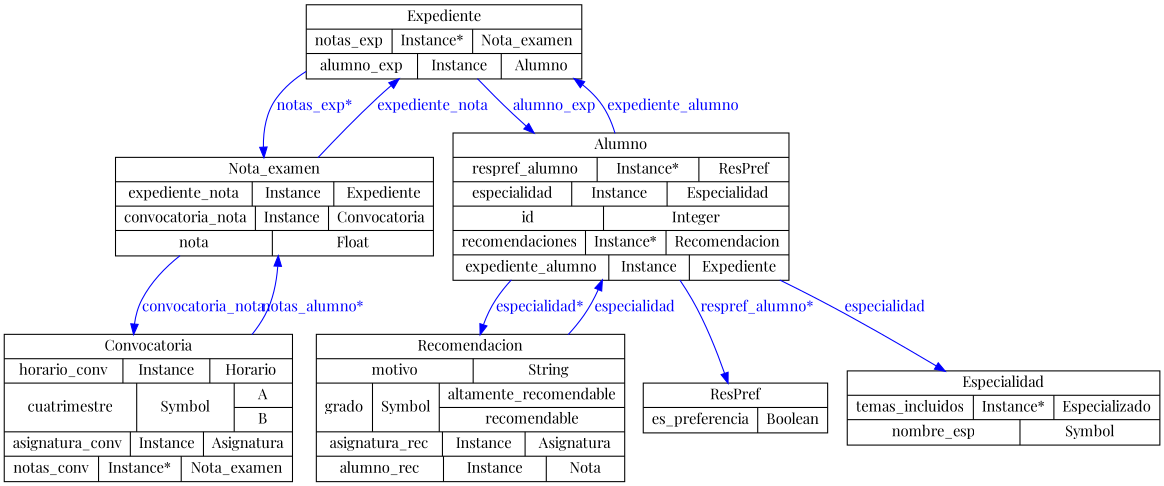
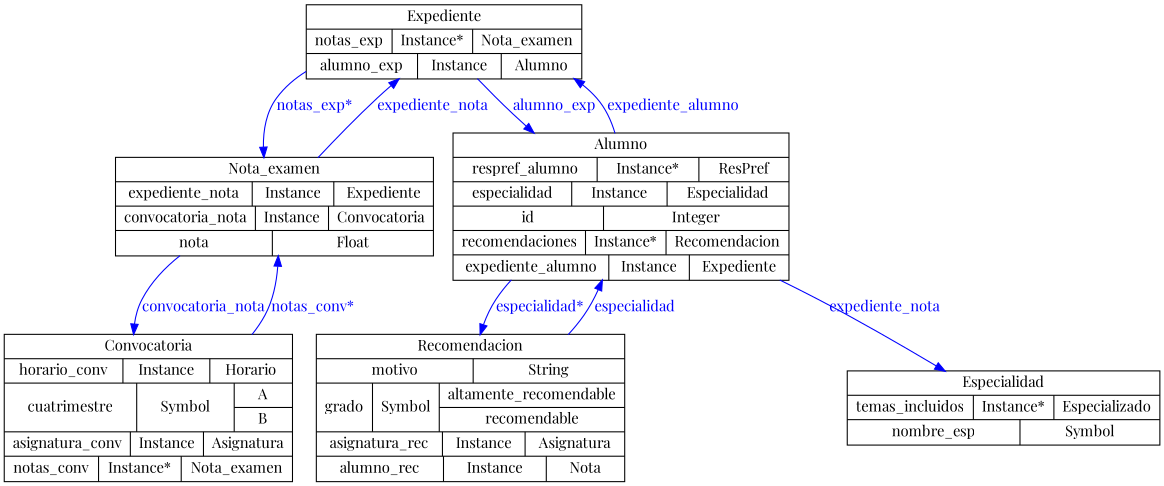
(313, 307) -> (313, 307)
(885, 307) -> (885, 307)
(735, 408) -> none
